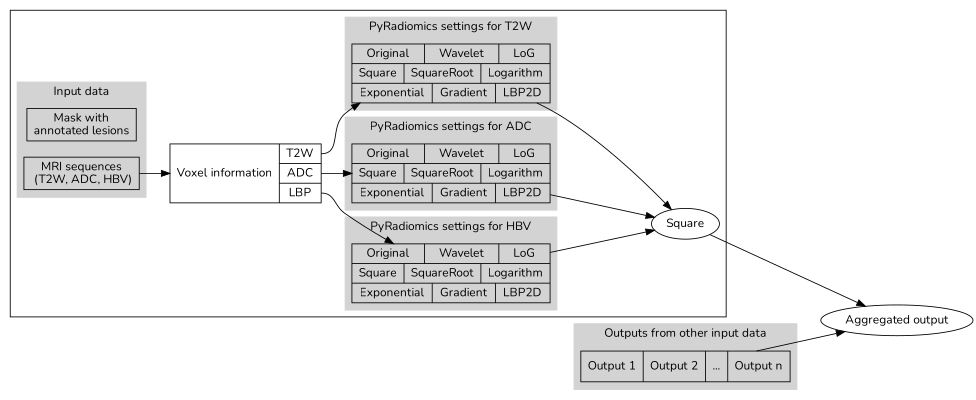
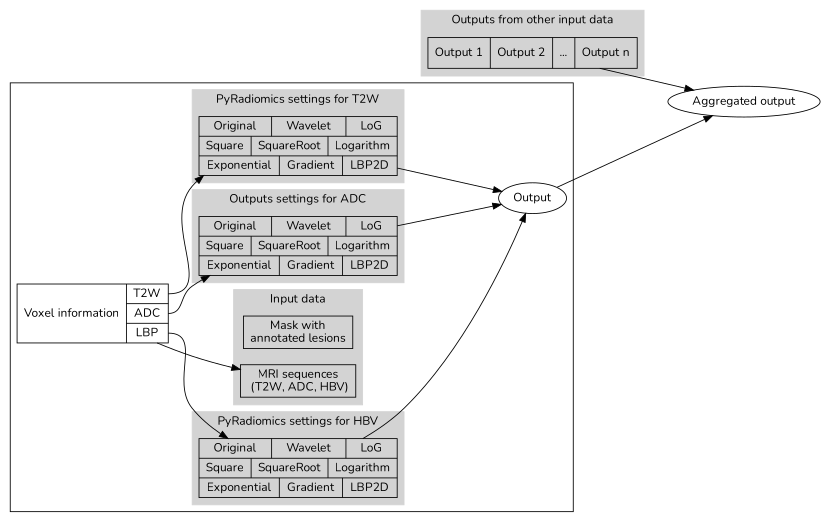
(451, 127) -> (298, 199)
(151, 173) -> (194, 357)
(685, 224) -> (533, 198)
